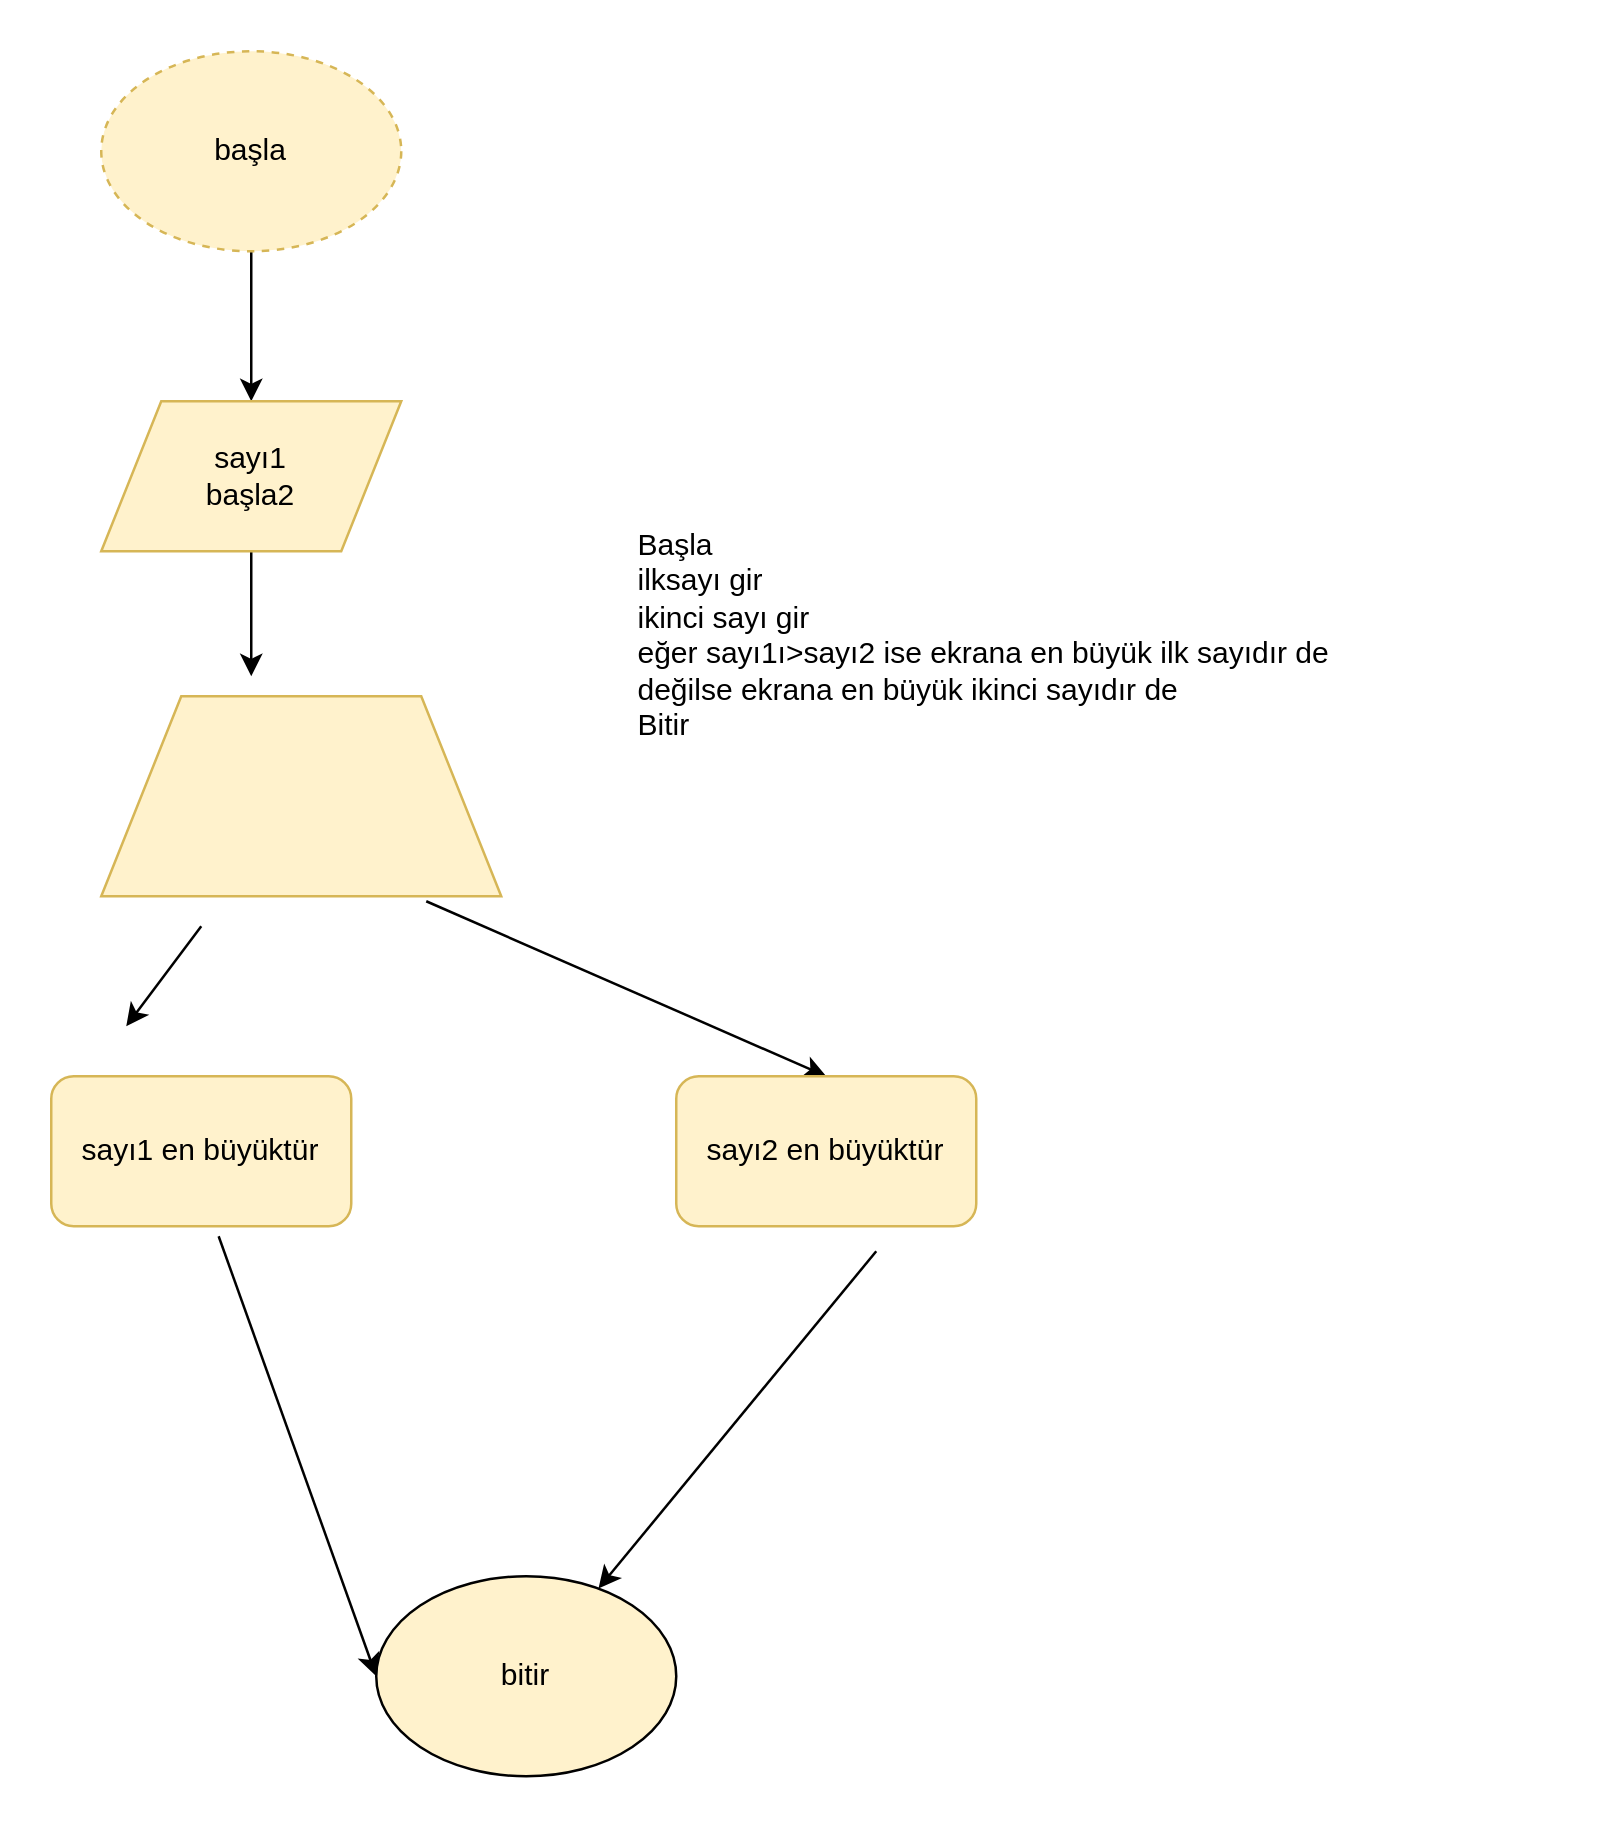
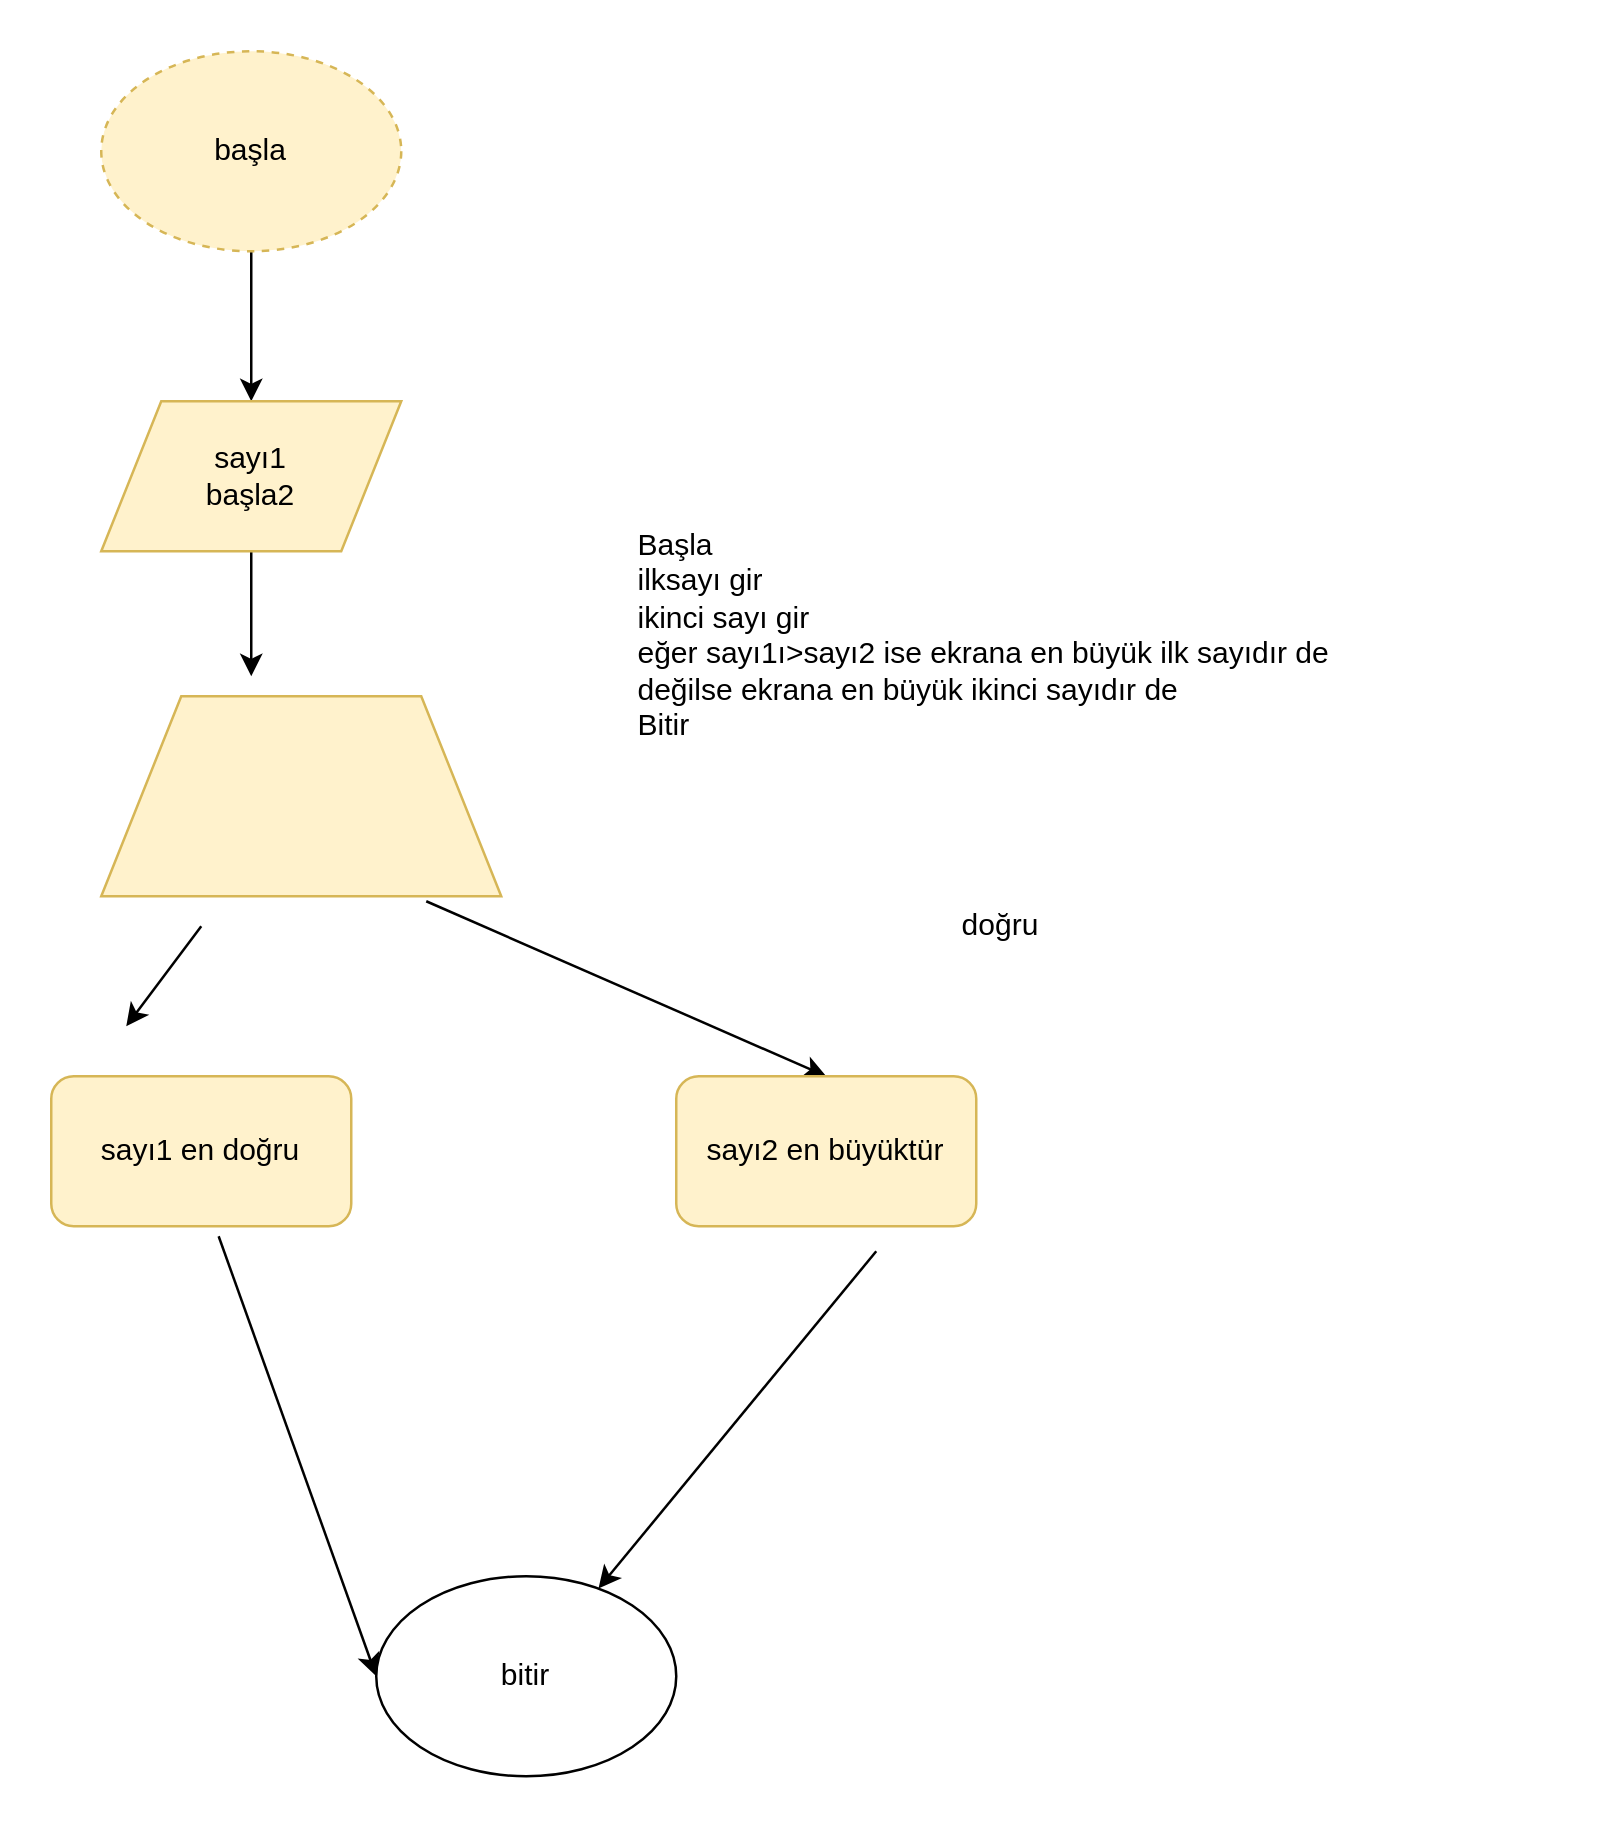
none -> (1001, 926)
(201, 1151) -> (201, 1151)
(526, 1676) -> (526, 1676)
